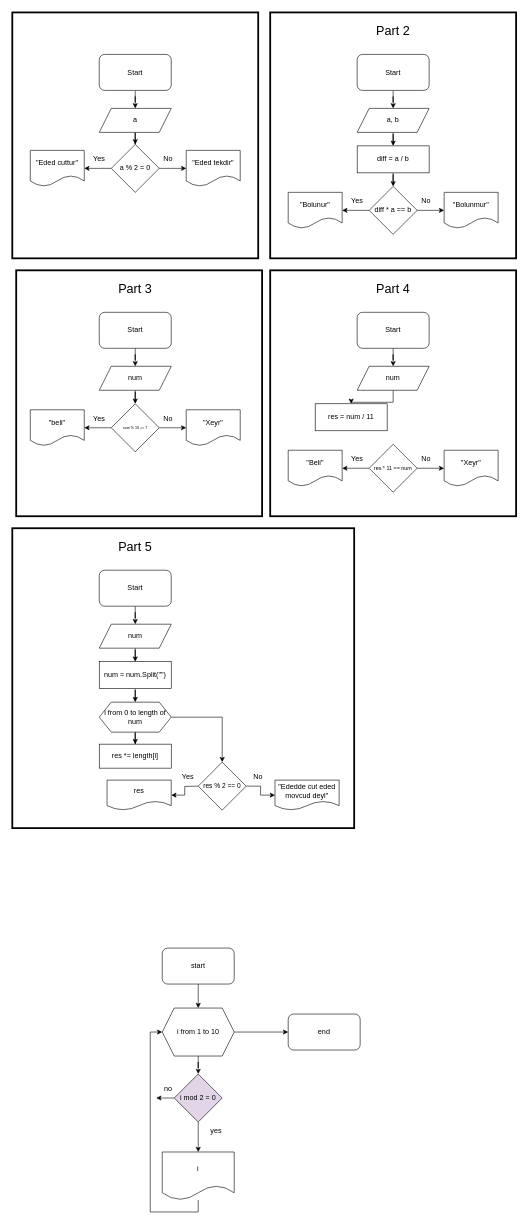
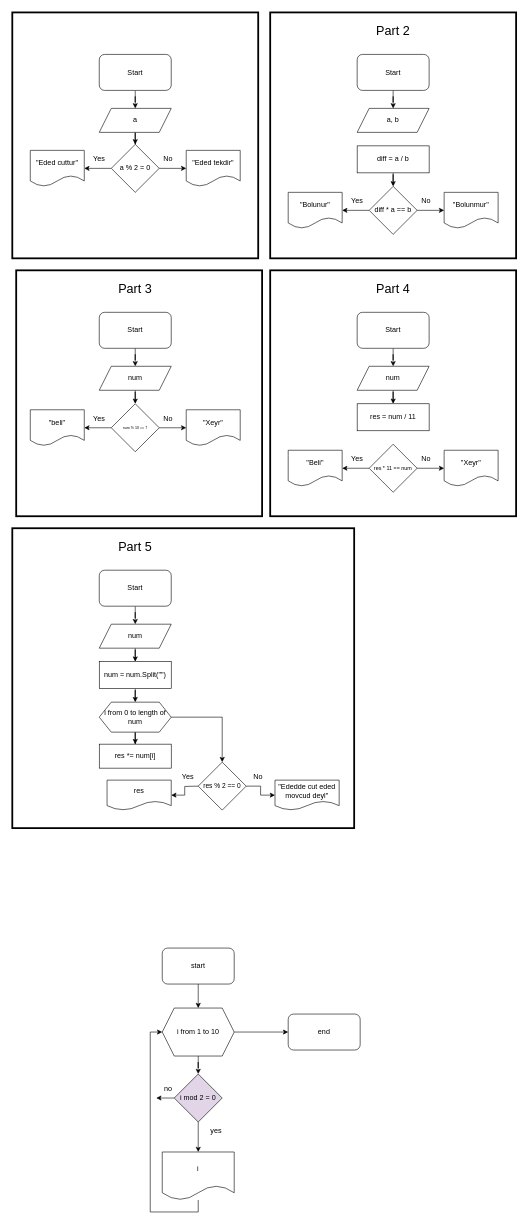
(393, 141) -> none
(351, 417) -> (393, 417)
(135, 756) -> (135, 756)
